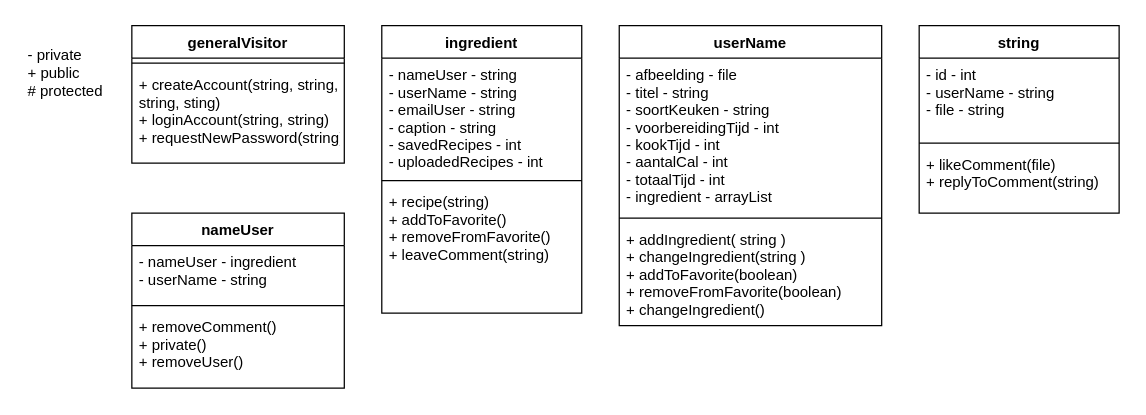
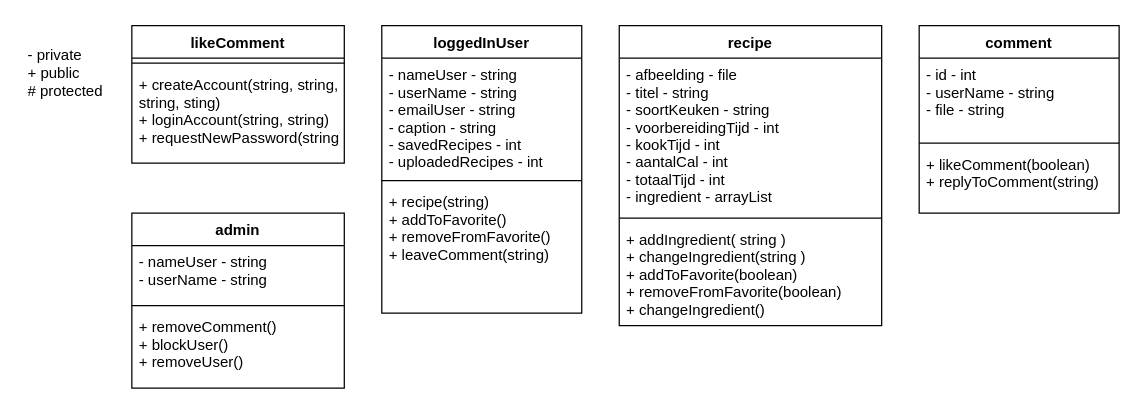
(238, 43) -> (238, 43)
(481, 43) -> (481, 43)
(750, 43) -> (750, 43)
(1019, 43) -> (1019, 43)
(996, 165) -> (1011, 165)
(238, 230) -> (238, 230)
(226, 263) -> (211, 263)
(208, 328) -> (208, 328)
